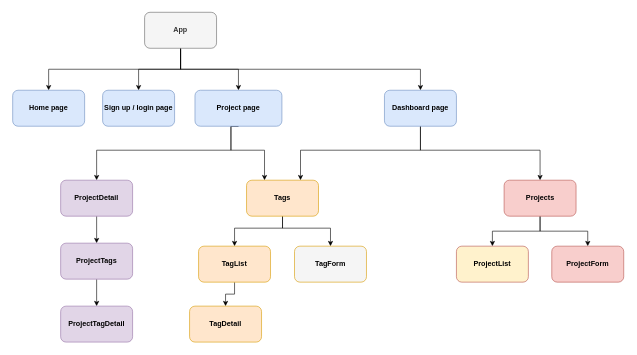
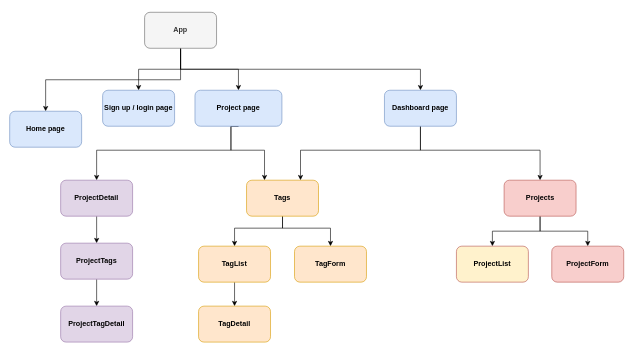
(48, 108) -> (45, 129)
(330, 264) -> (330, 264)
(225, 324) -> (234, 324)
